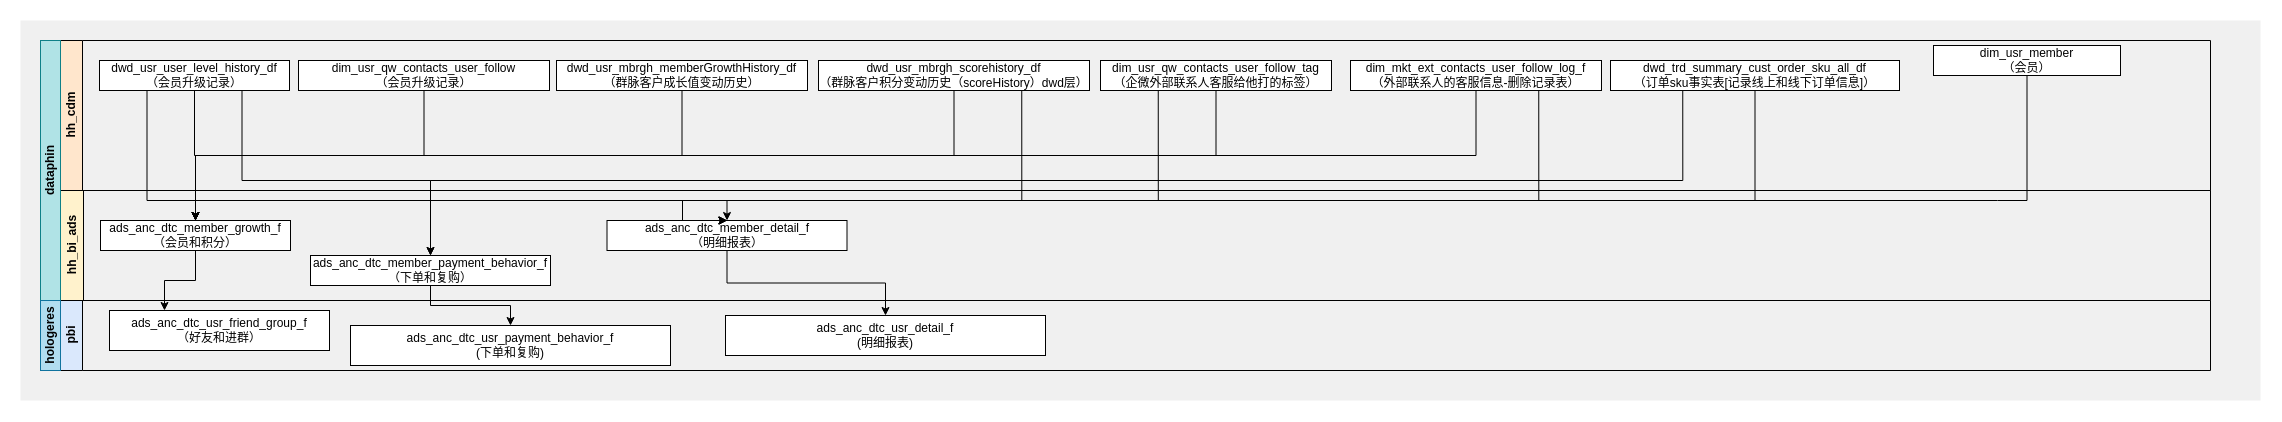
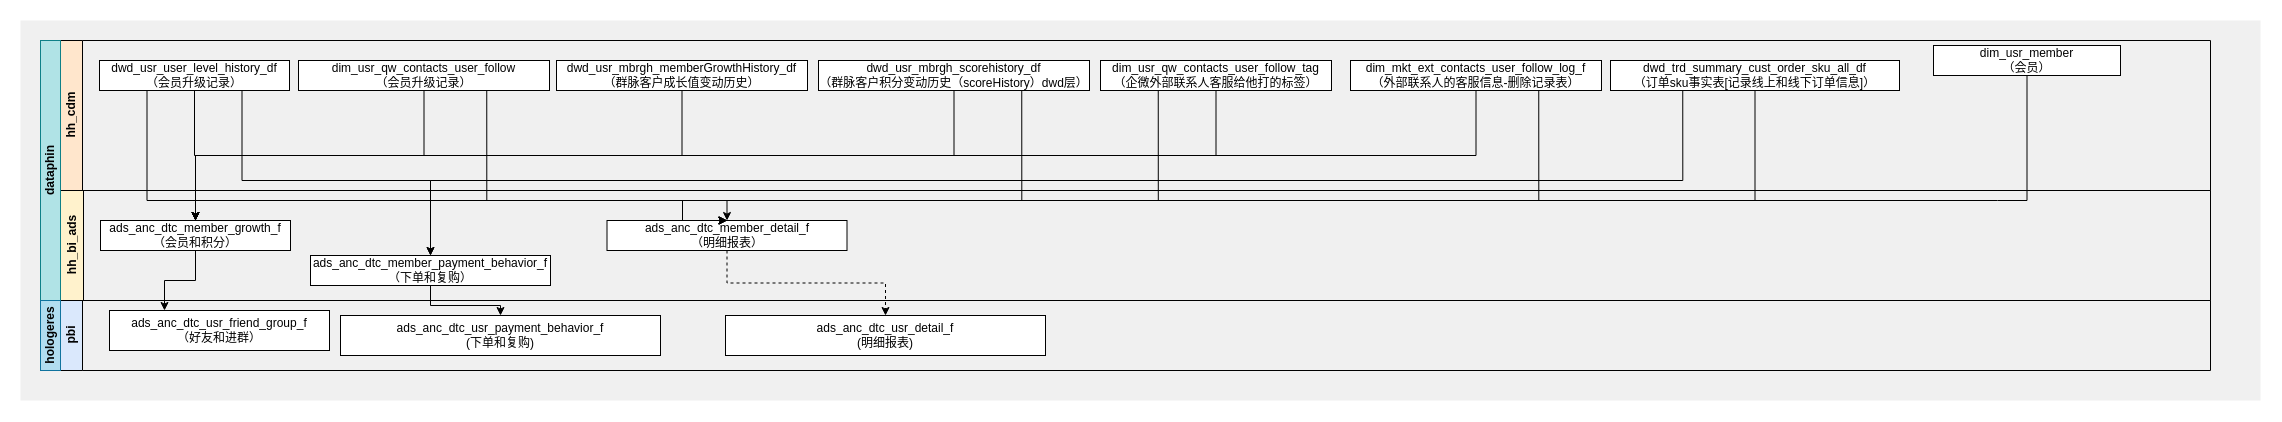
none -> (487, 145)
(886, 295) -> (886, 295)
(511, 346) -> (501, 336)
